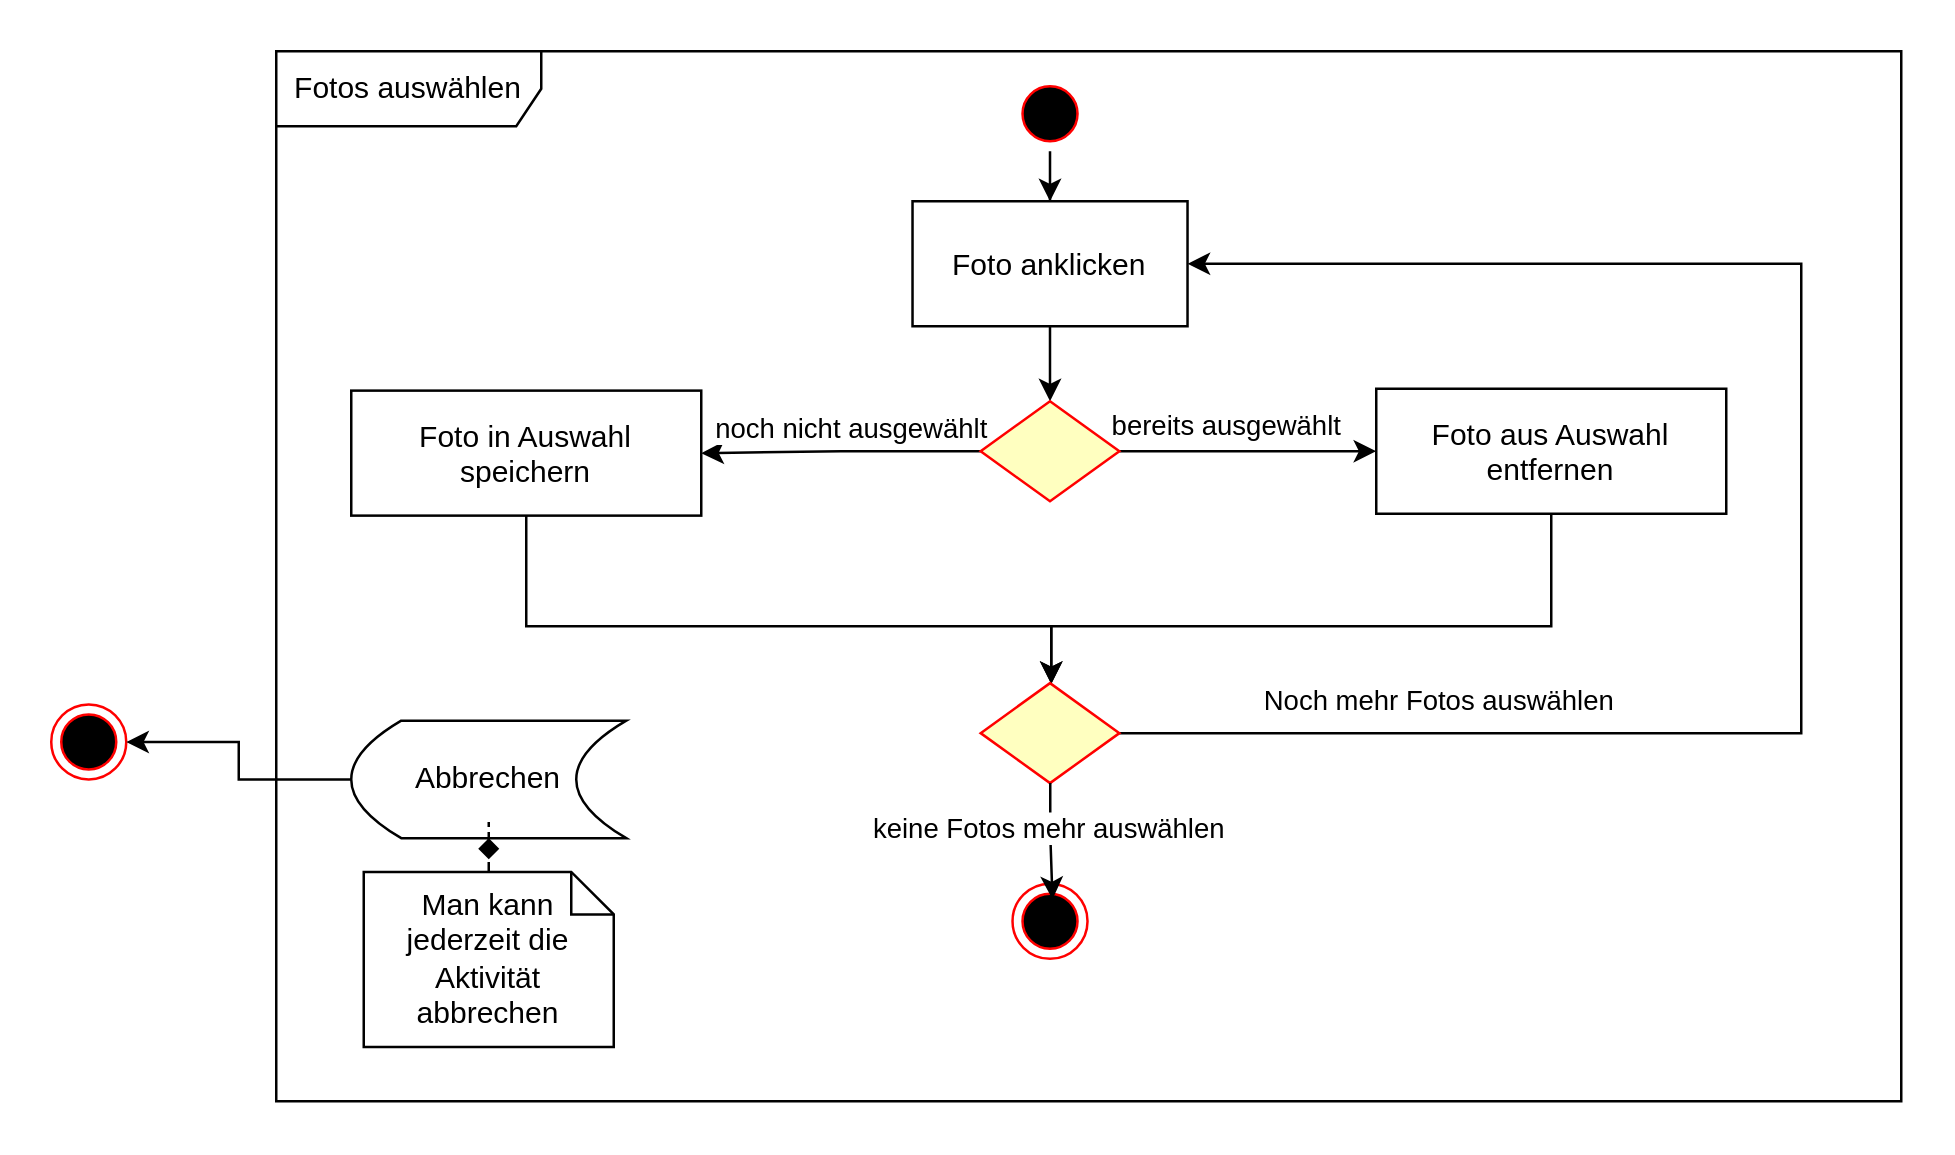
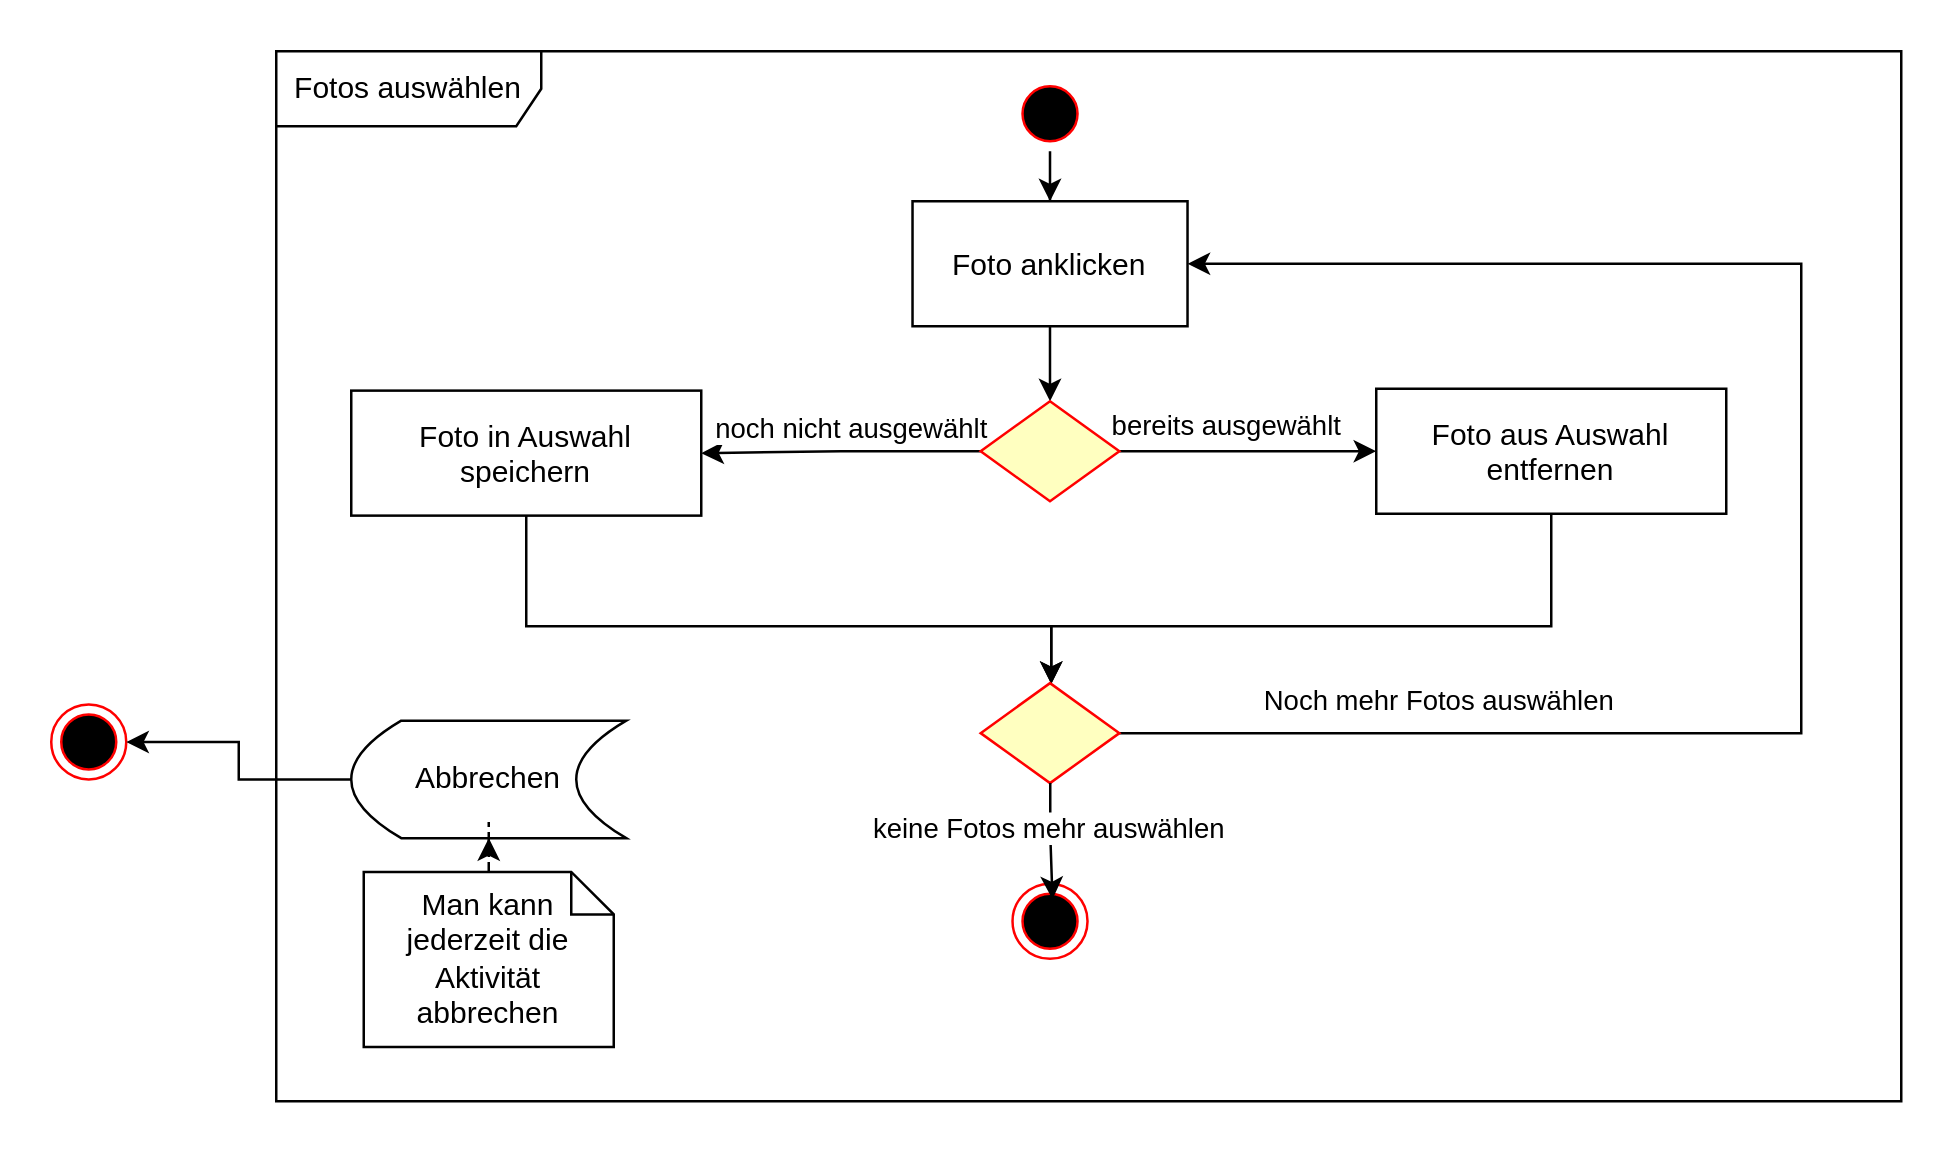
(489, 859) -> (489, 857)
